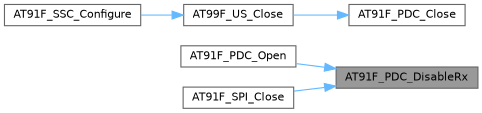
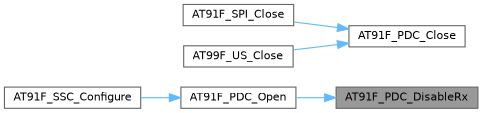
(156, 15) -> (155, 98)
(309, 89) -> (316, 25)
